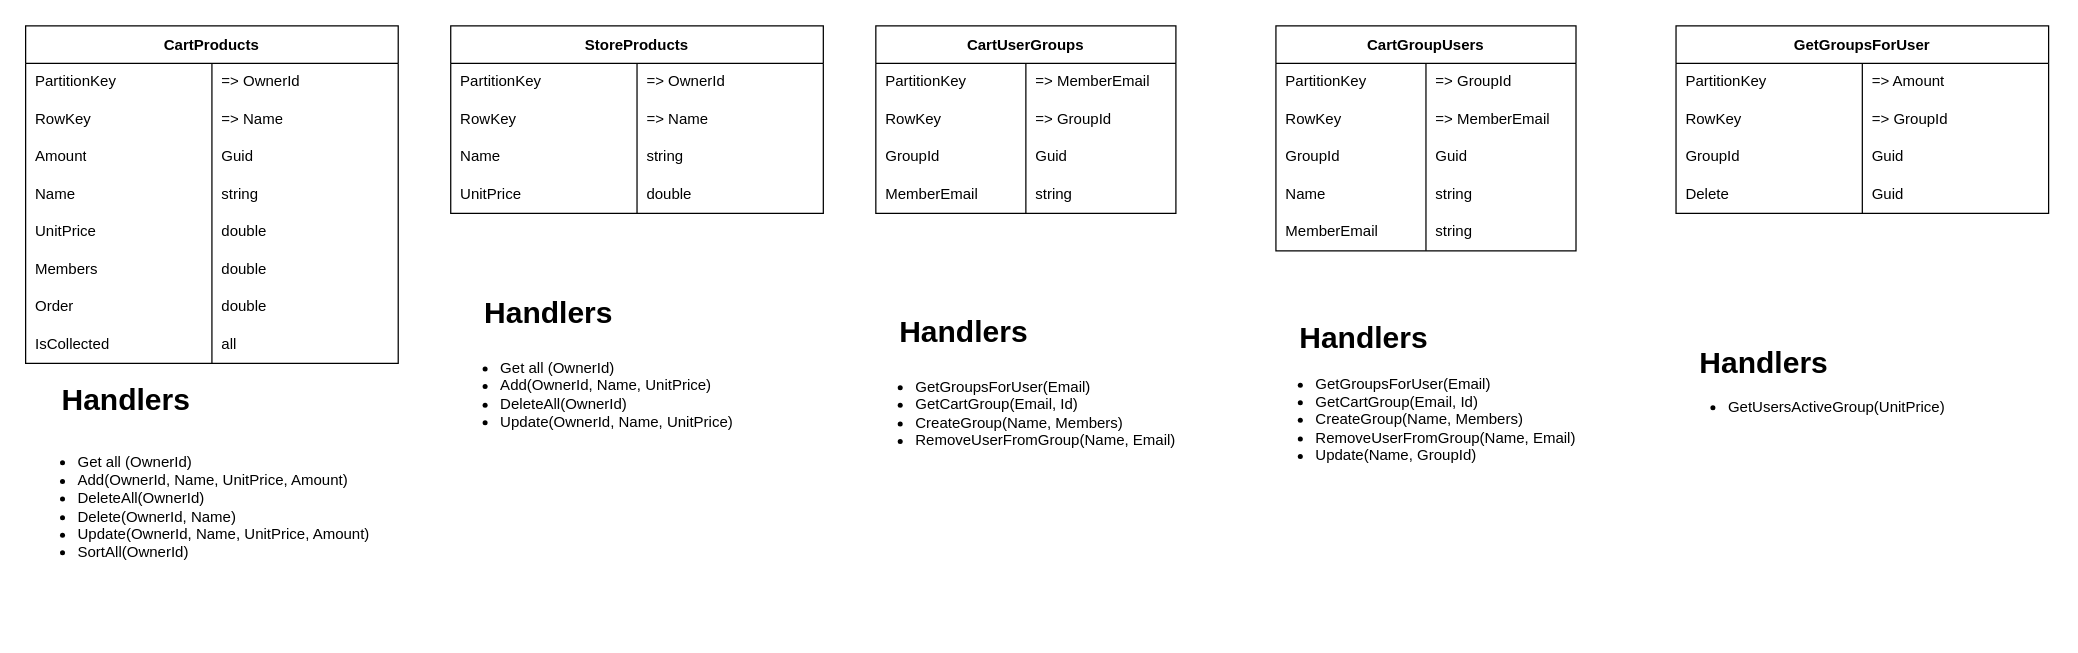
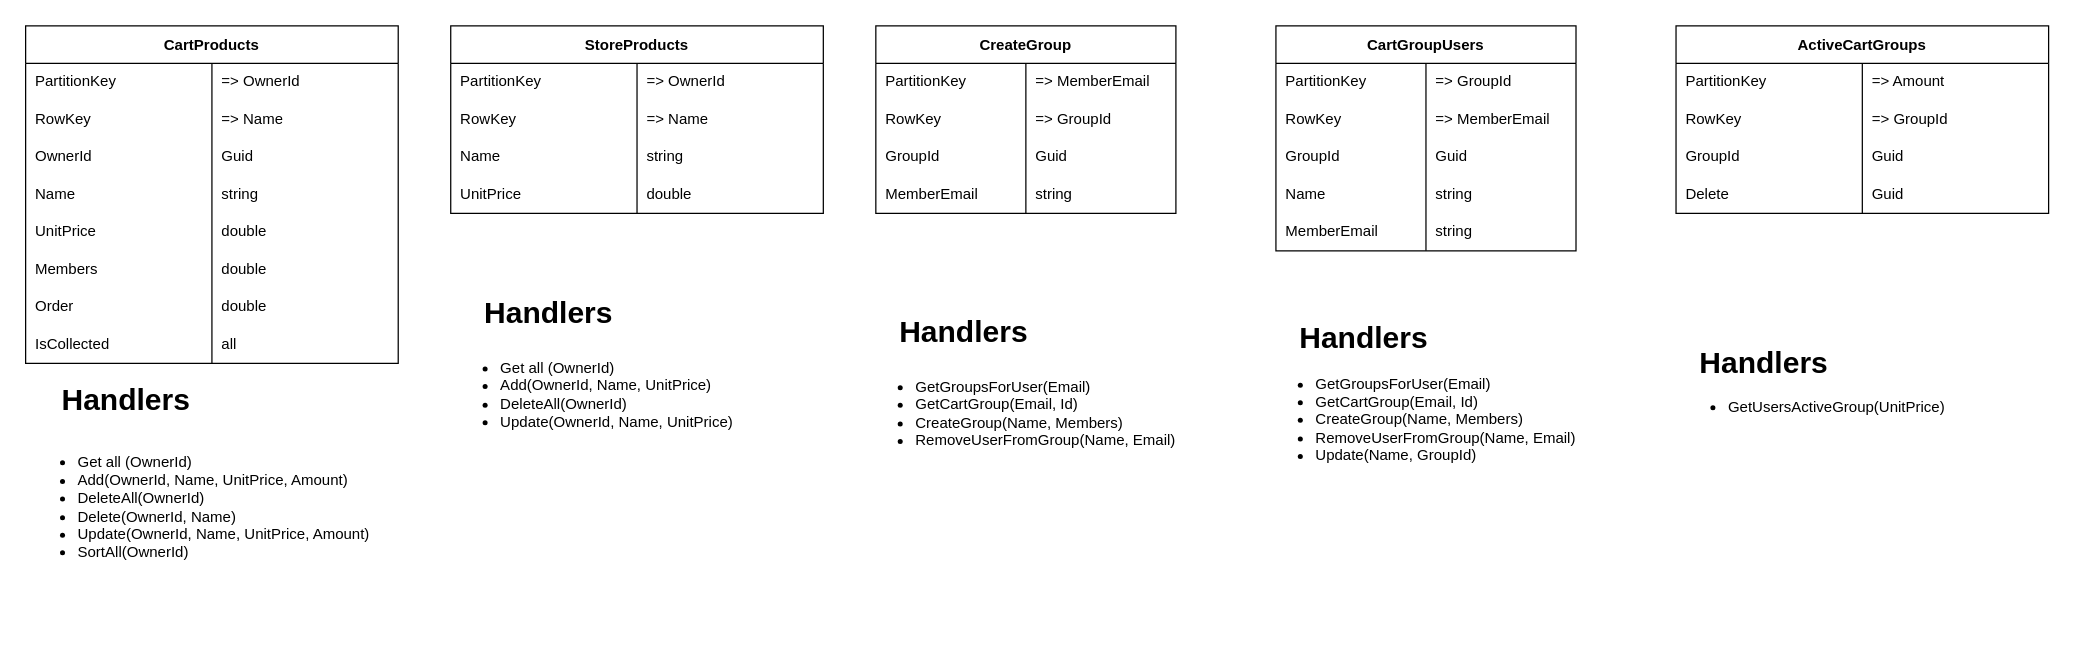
(1025, 45) -> (1025, 45)
(1861, 45) -> (1861, 45)
(61, 157) -> (65, 157)
